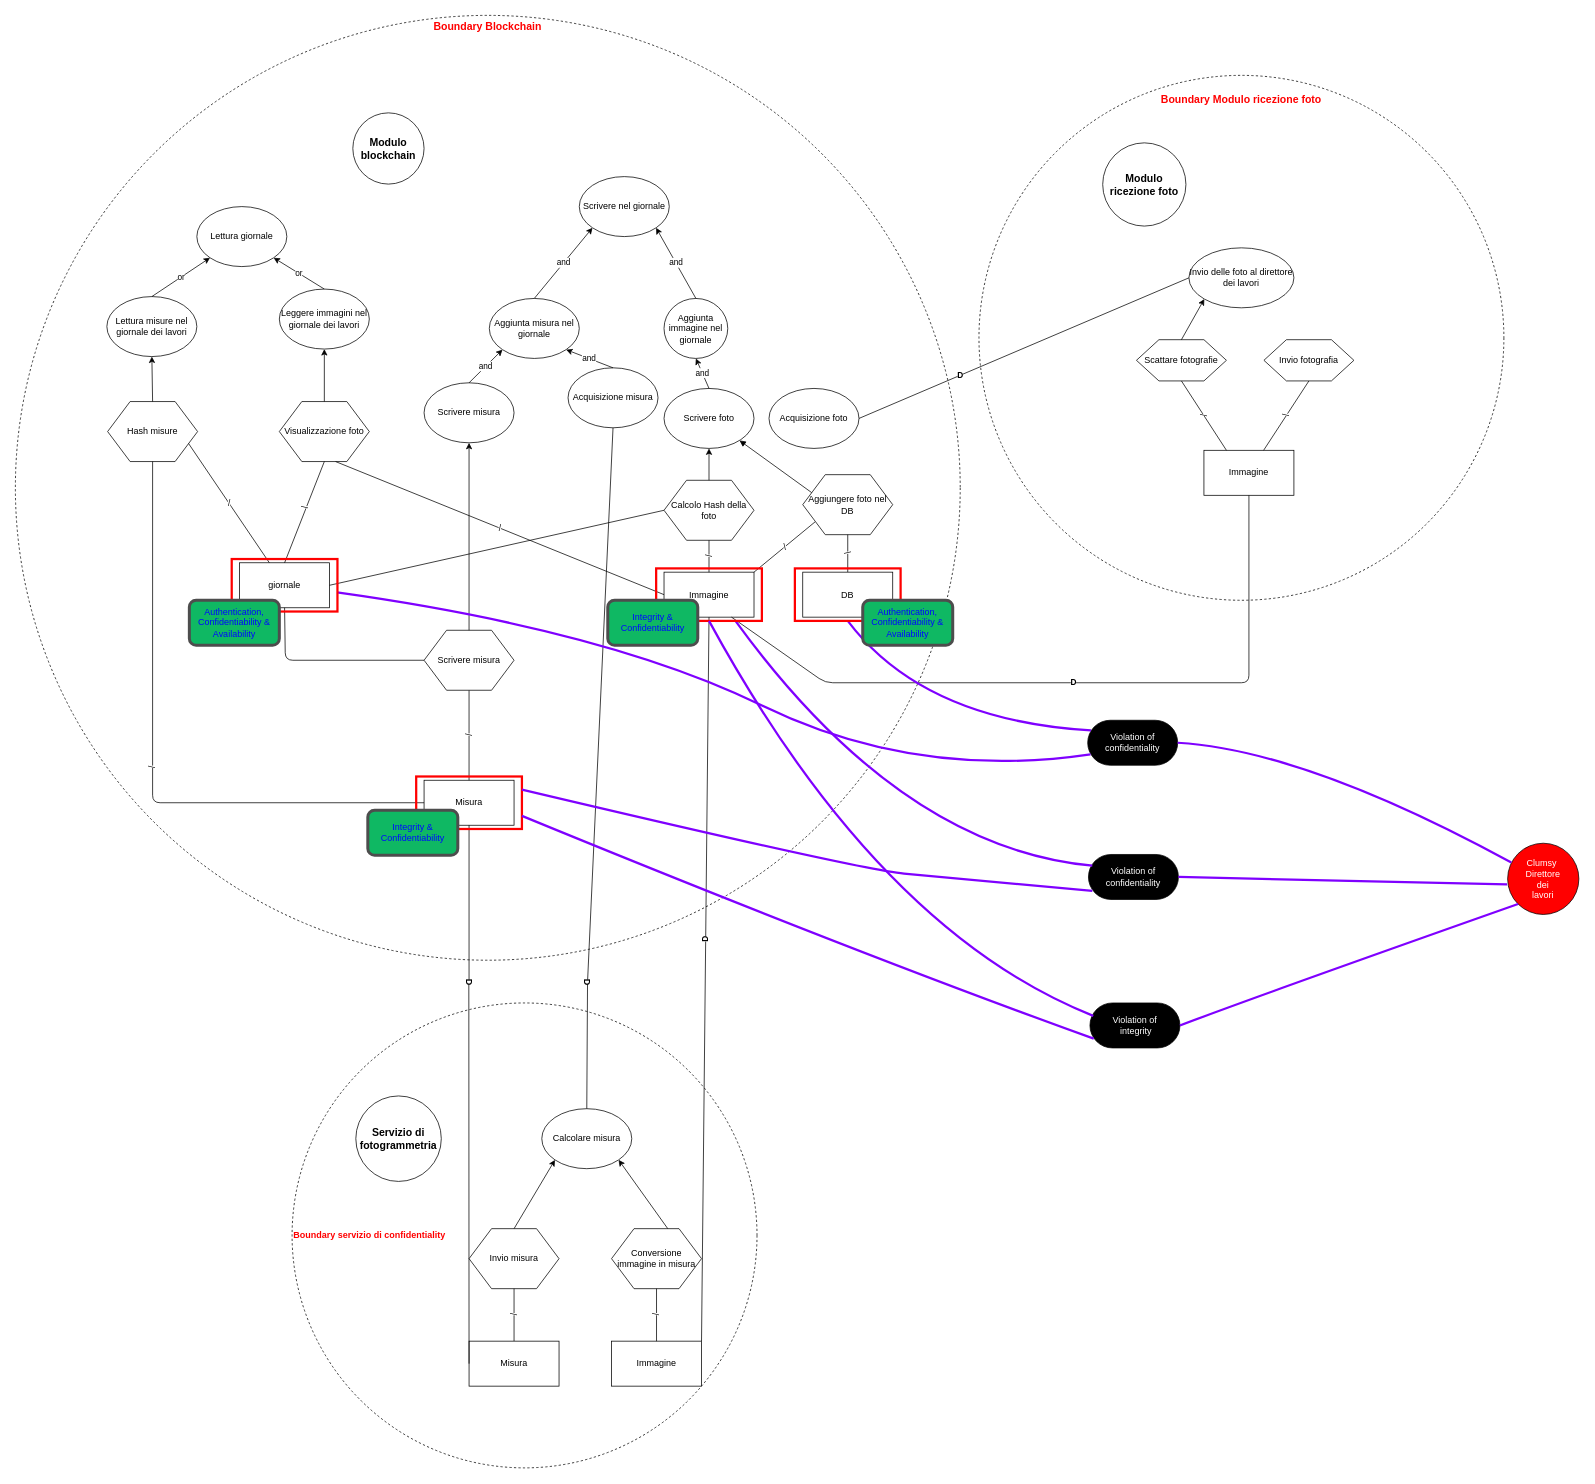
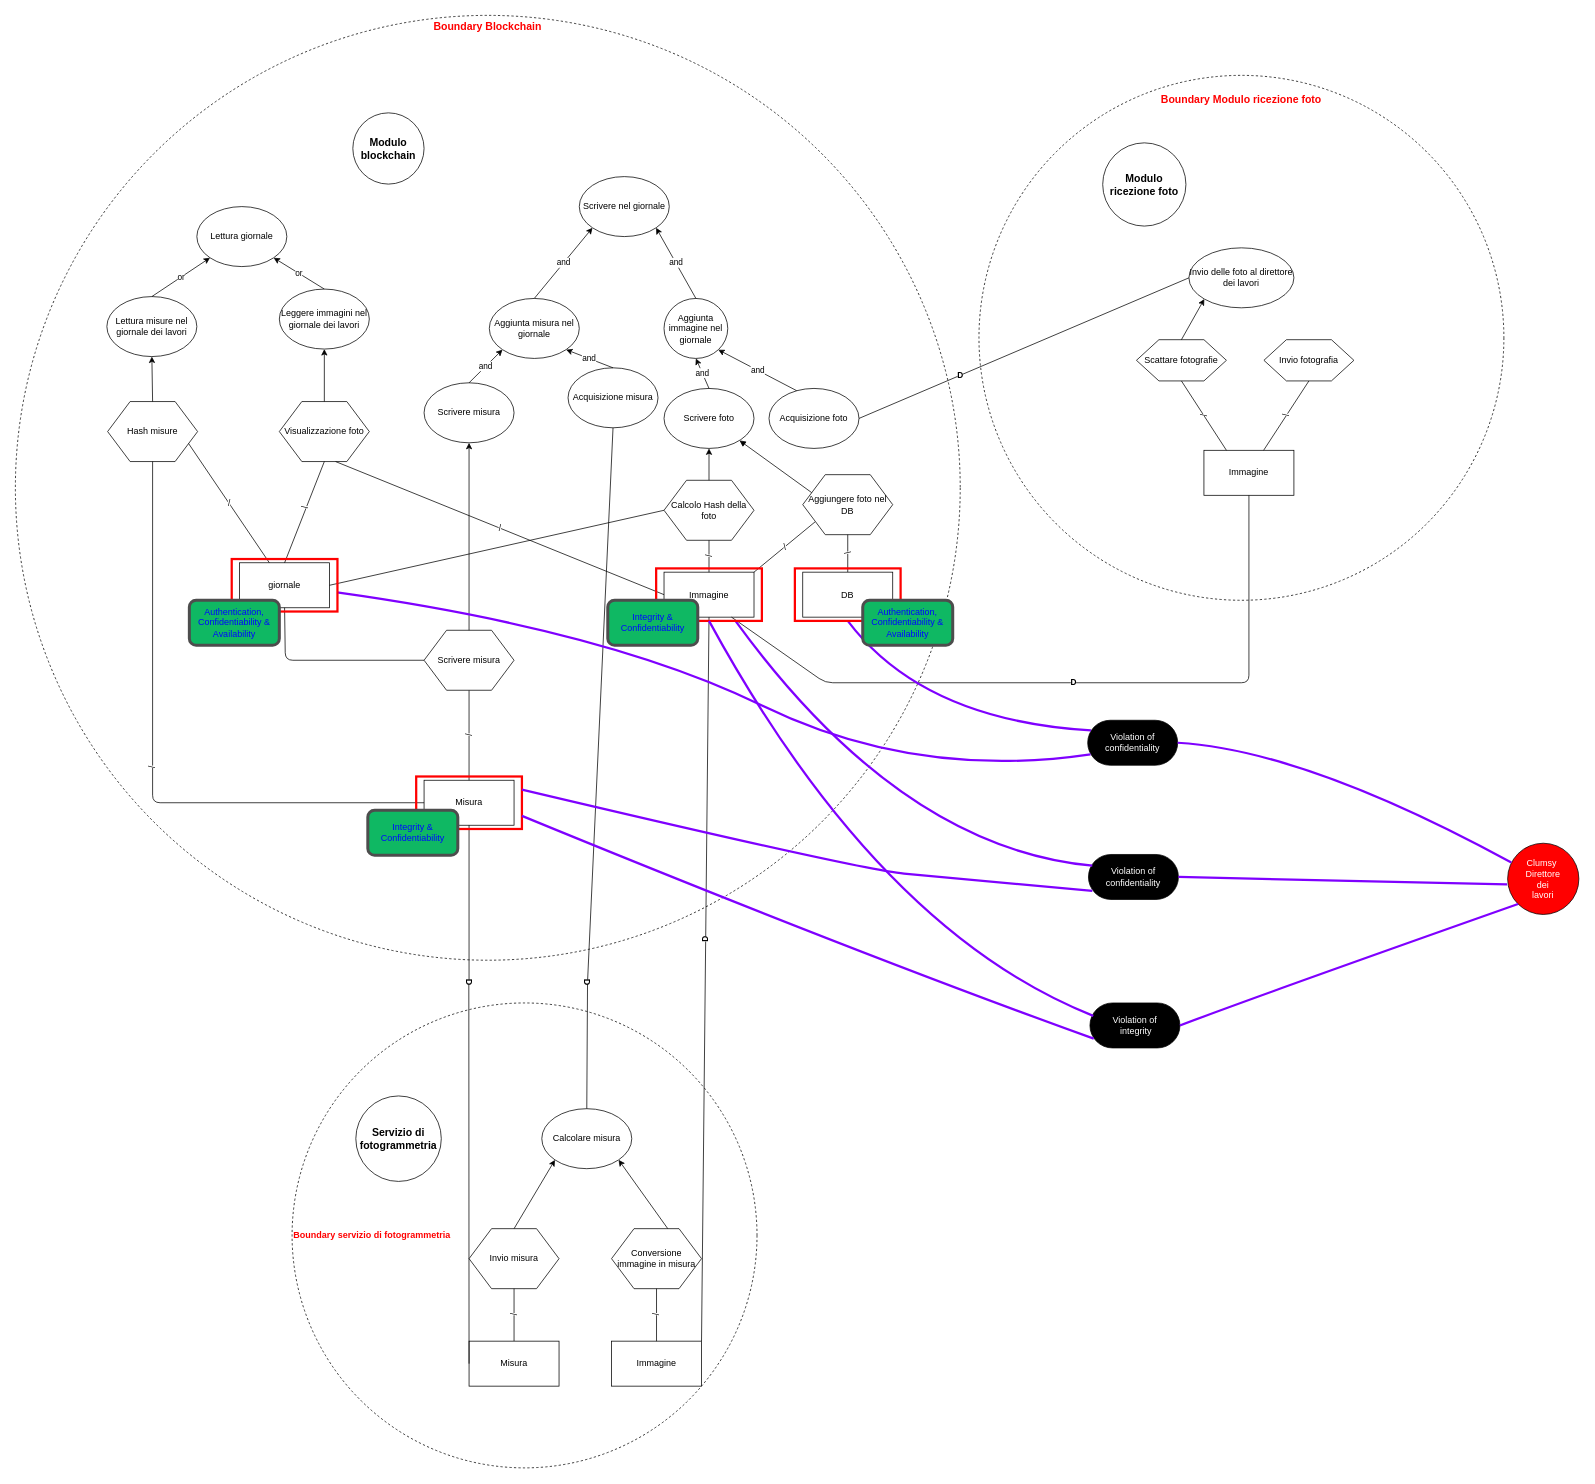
none -> (759, 371)
(373, 1236) -> (374, 1236)
